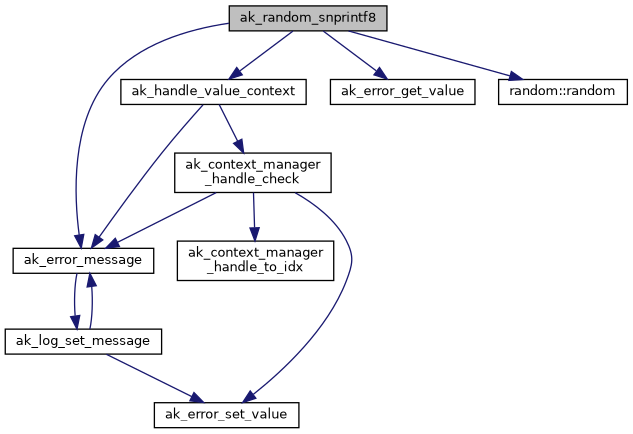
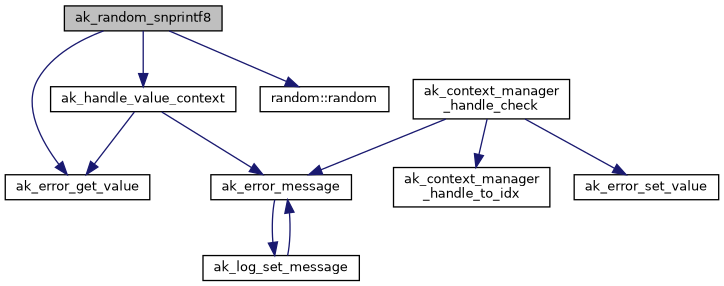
(101, 90) -> none
(228, 123) -> (114, 138)
(149, 375) -> none
